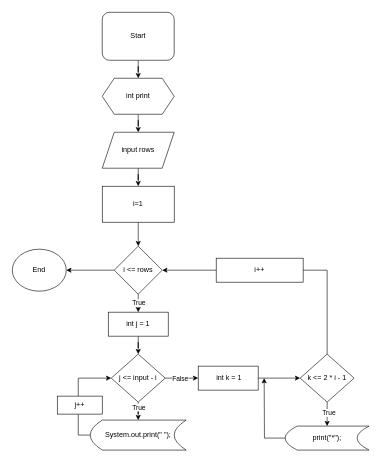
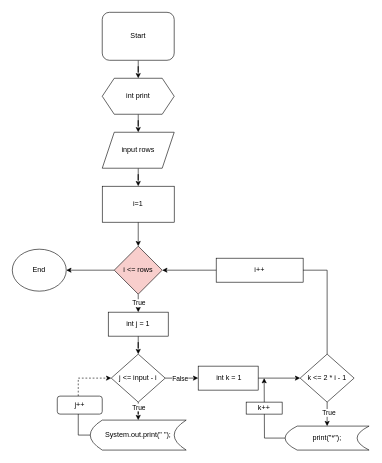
(138, 270) -> (138, 270)
(84, 378) -> (84, 378)
(80, 405) -> (80, 405)
none -> (264, 408)
